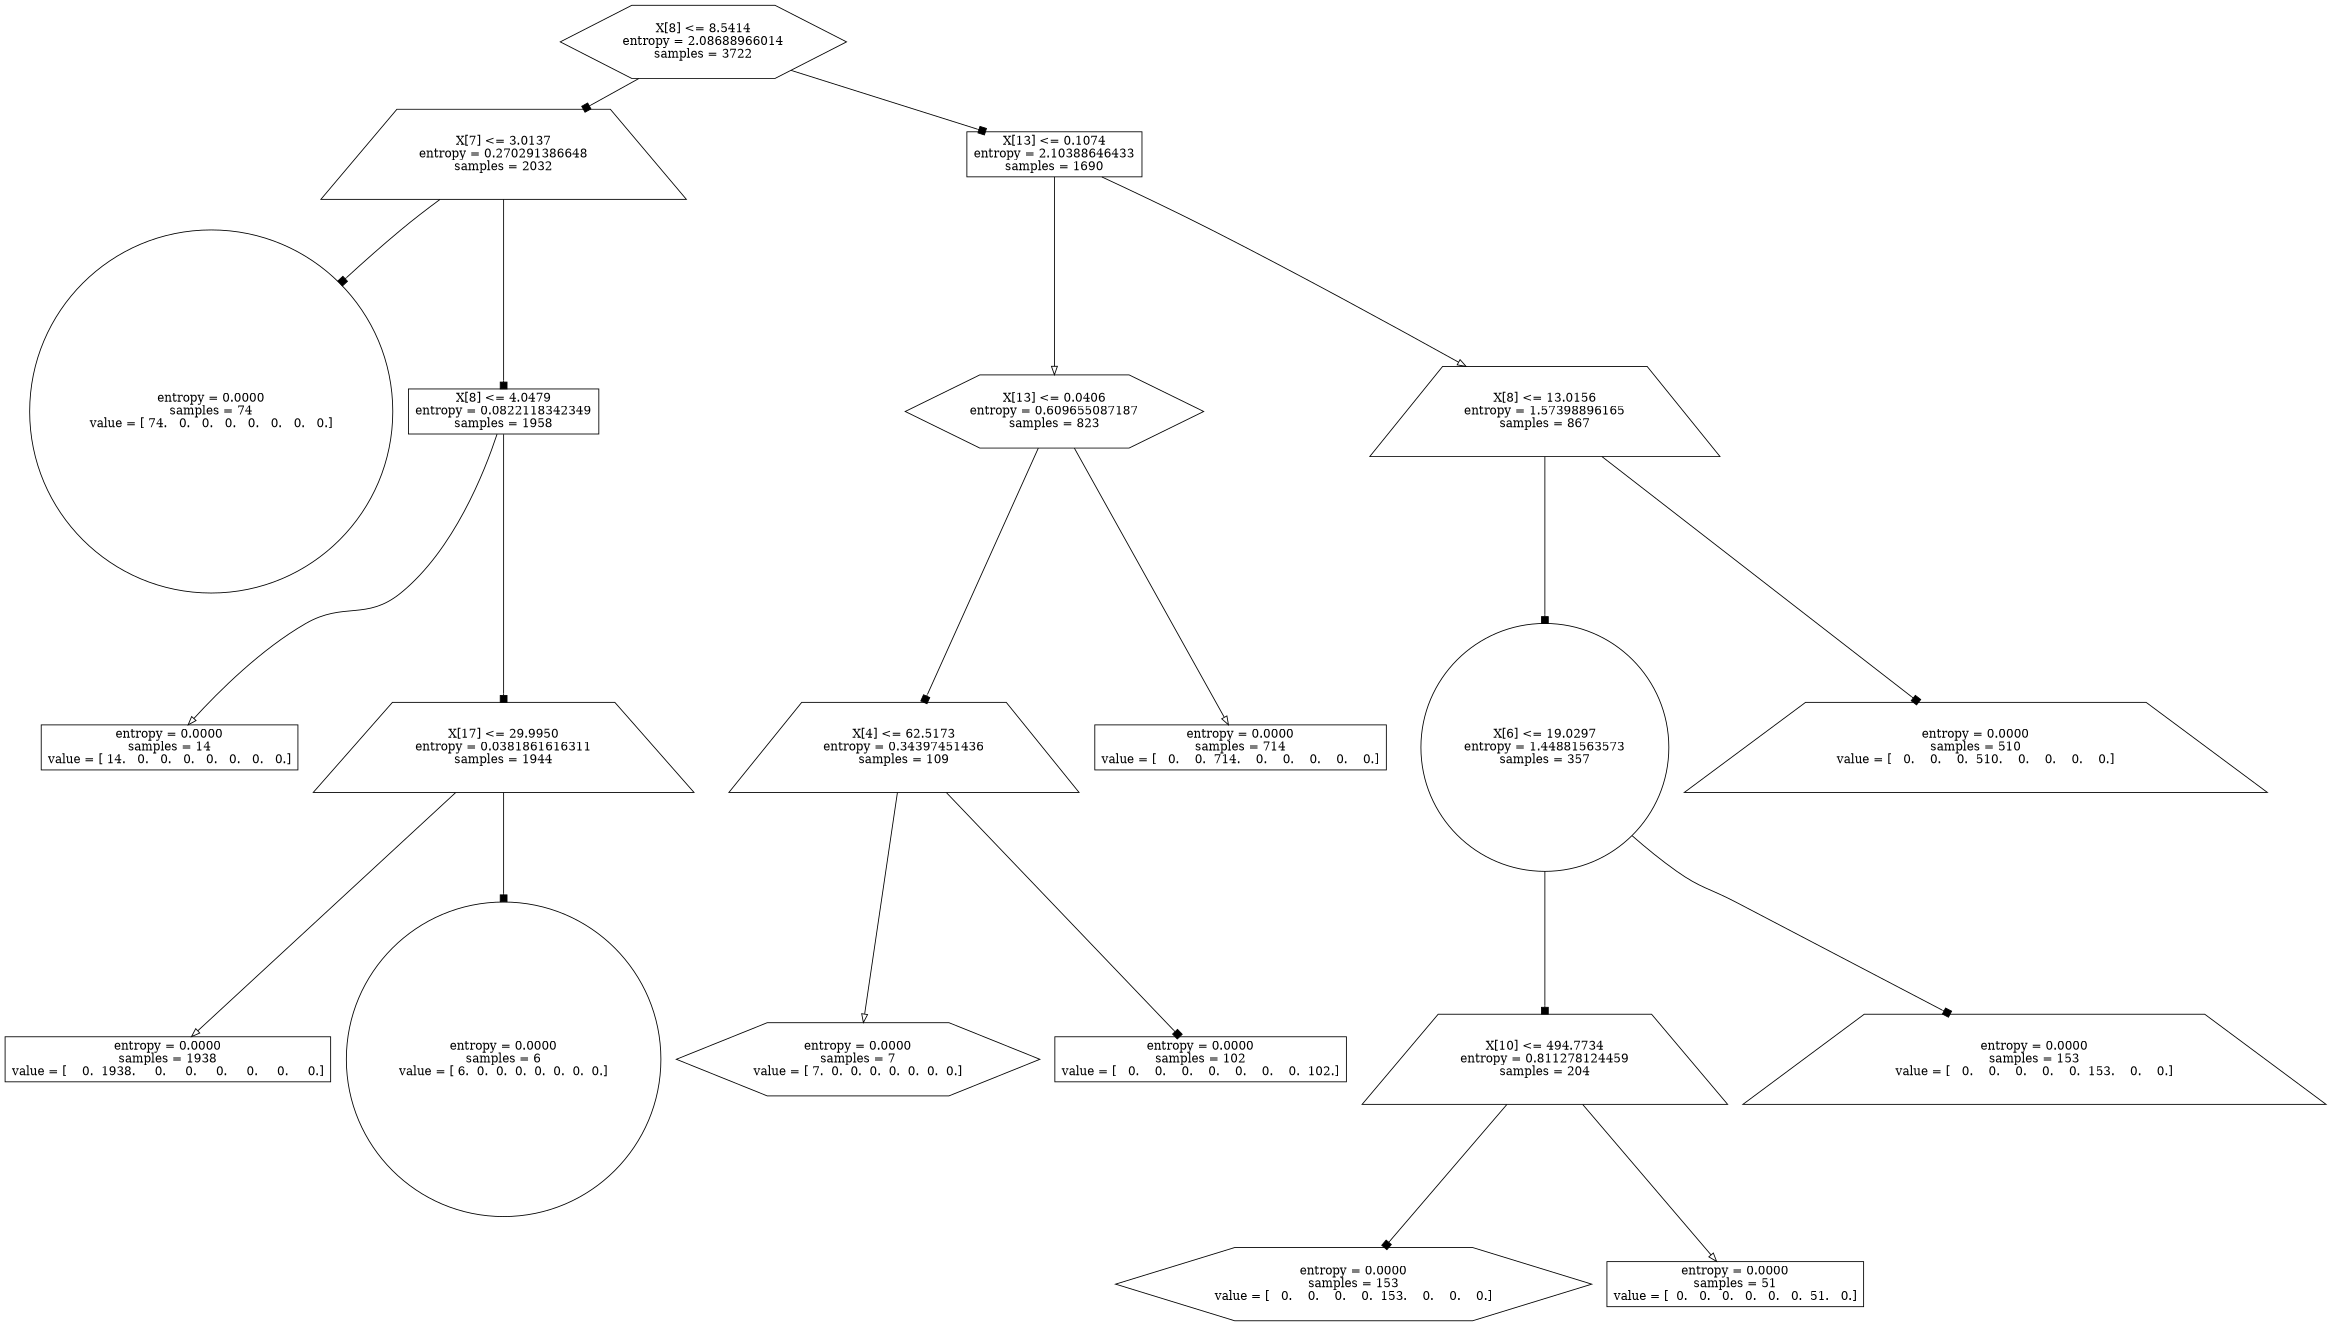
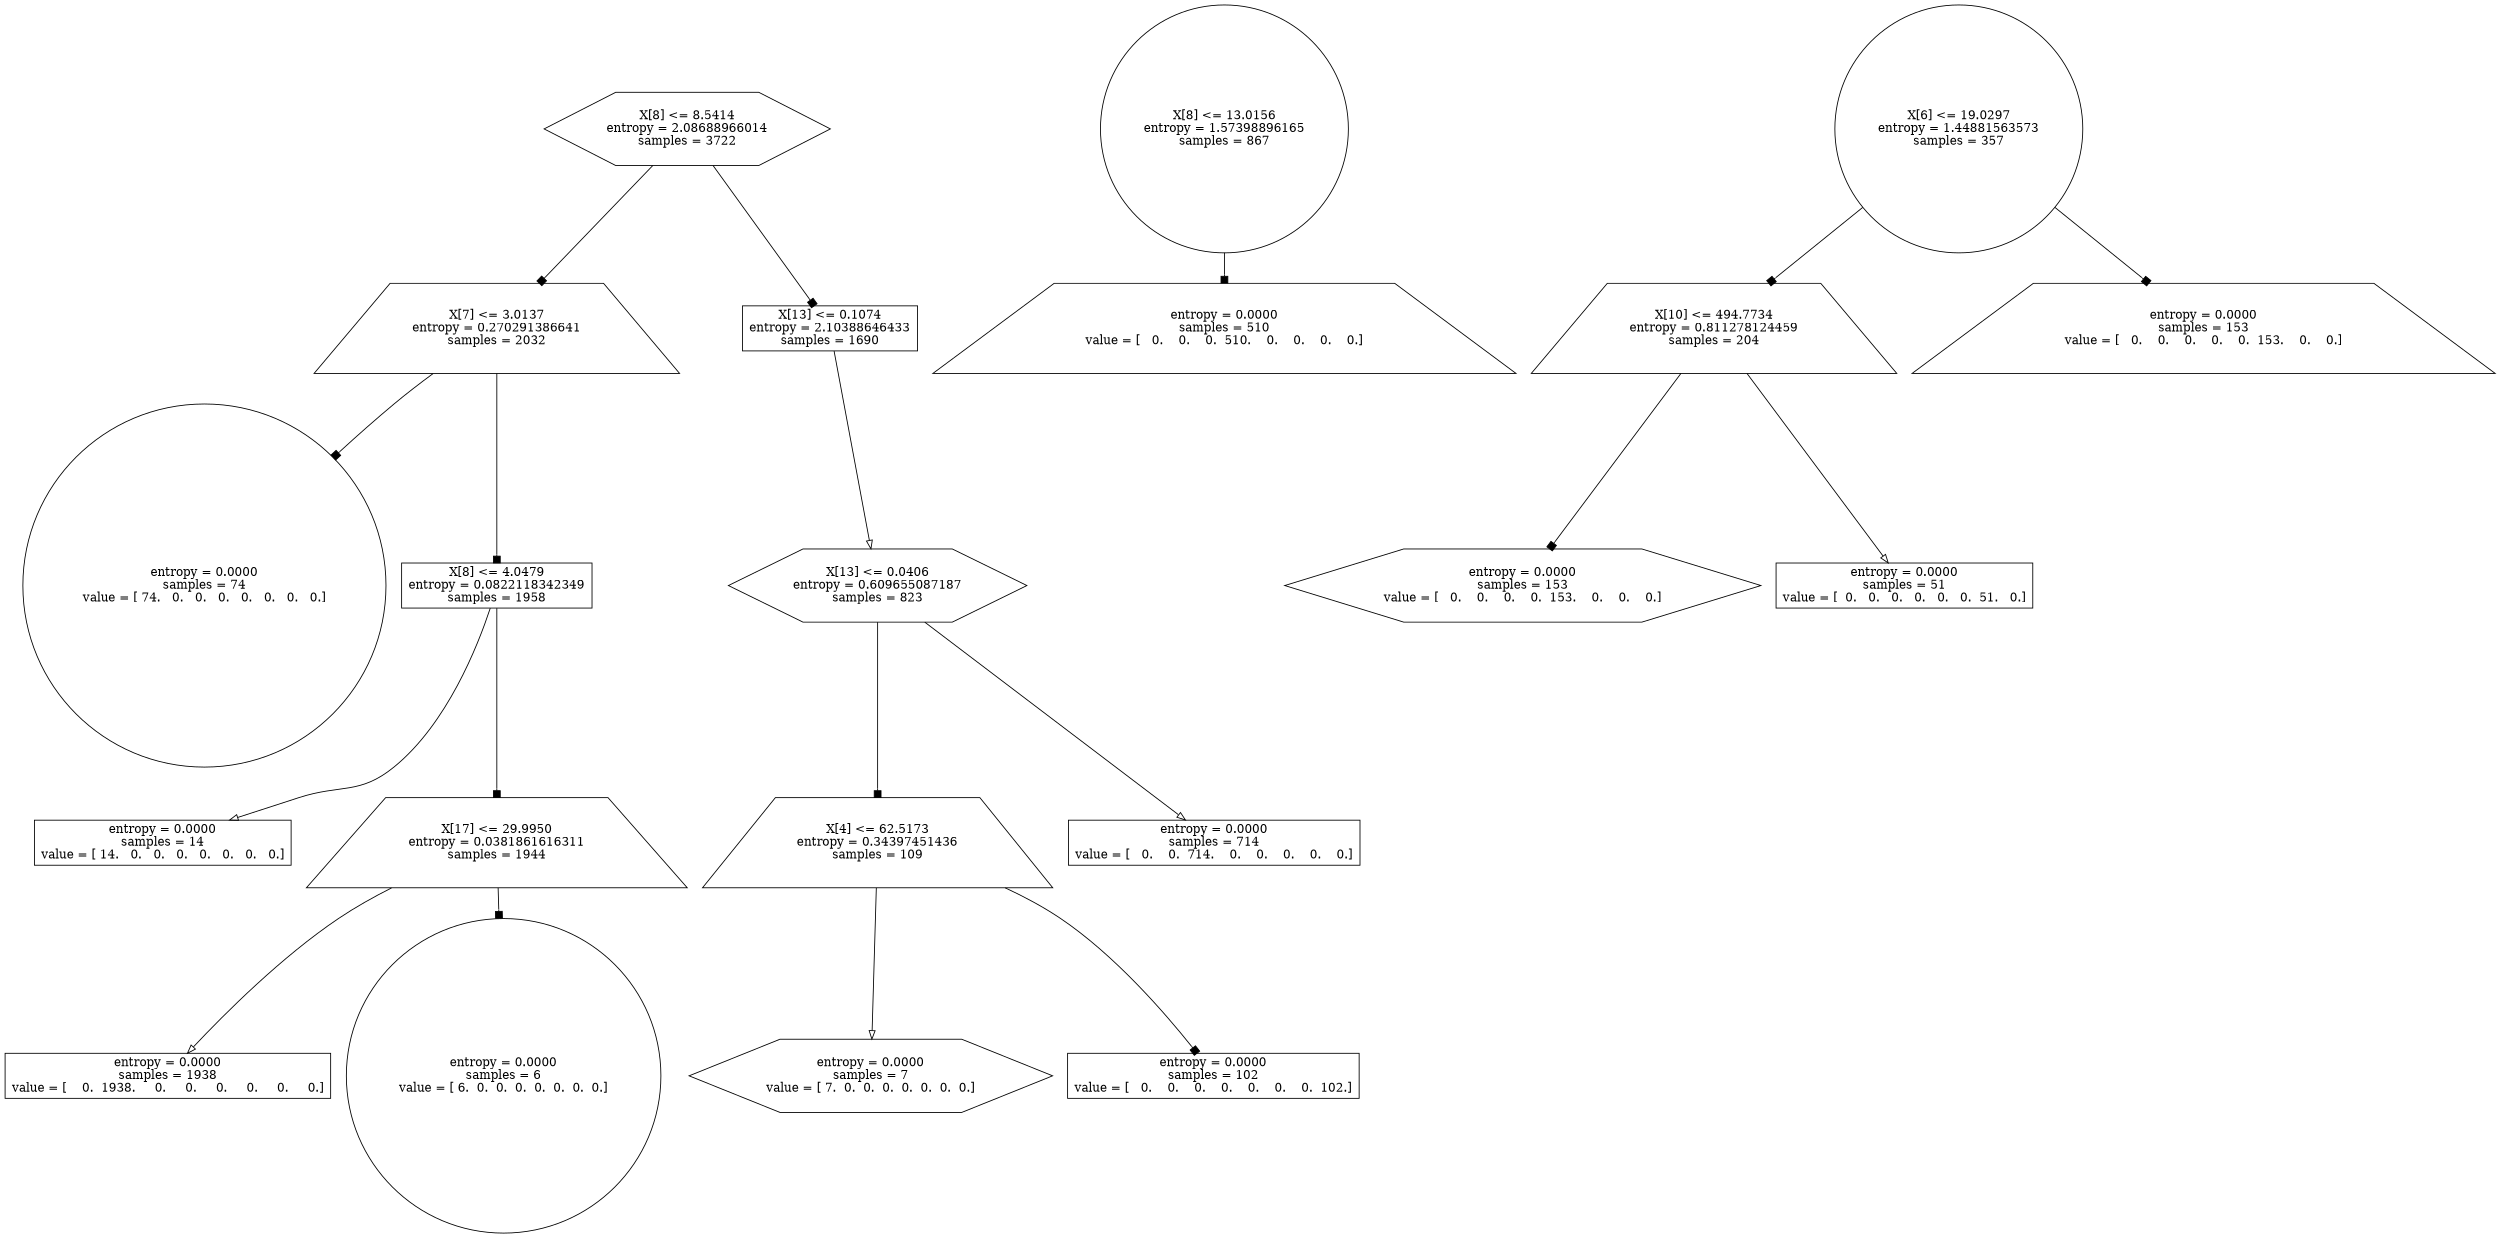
(504, 154) -> (497, 328)
(1282, 266) -> none
(1545, 411) -> (1224, 129)
(1545, 536) -> none
